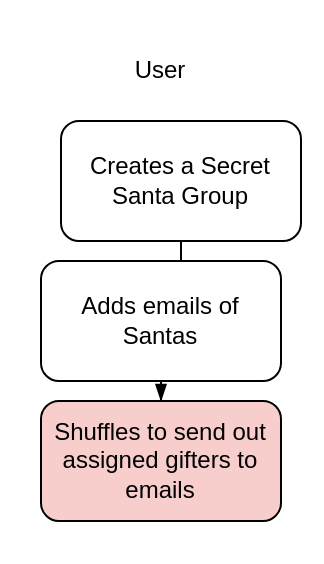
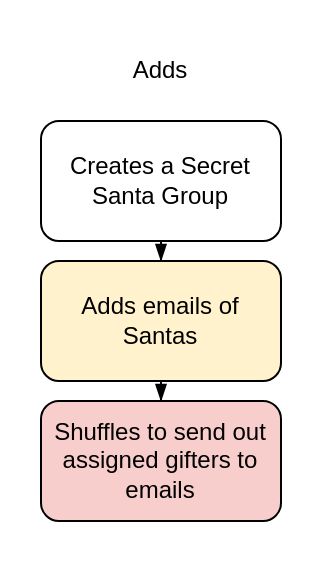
(161, 71) -> (161, 71)
(181, 181) -> (161, 181)
(161, 321) -> (161, 321)
